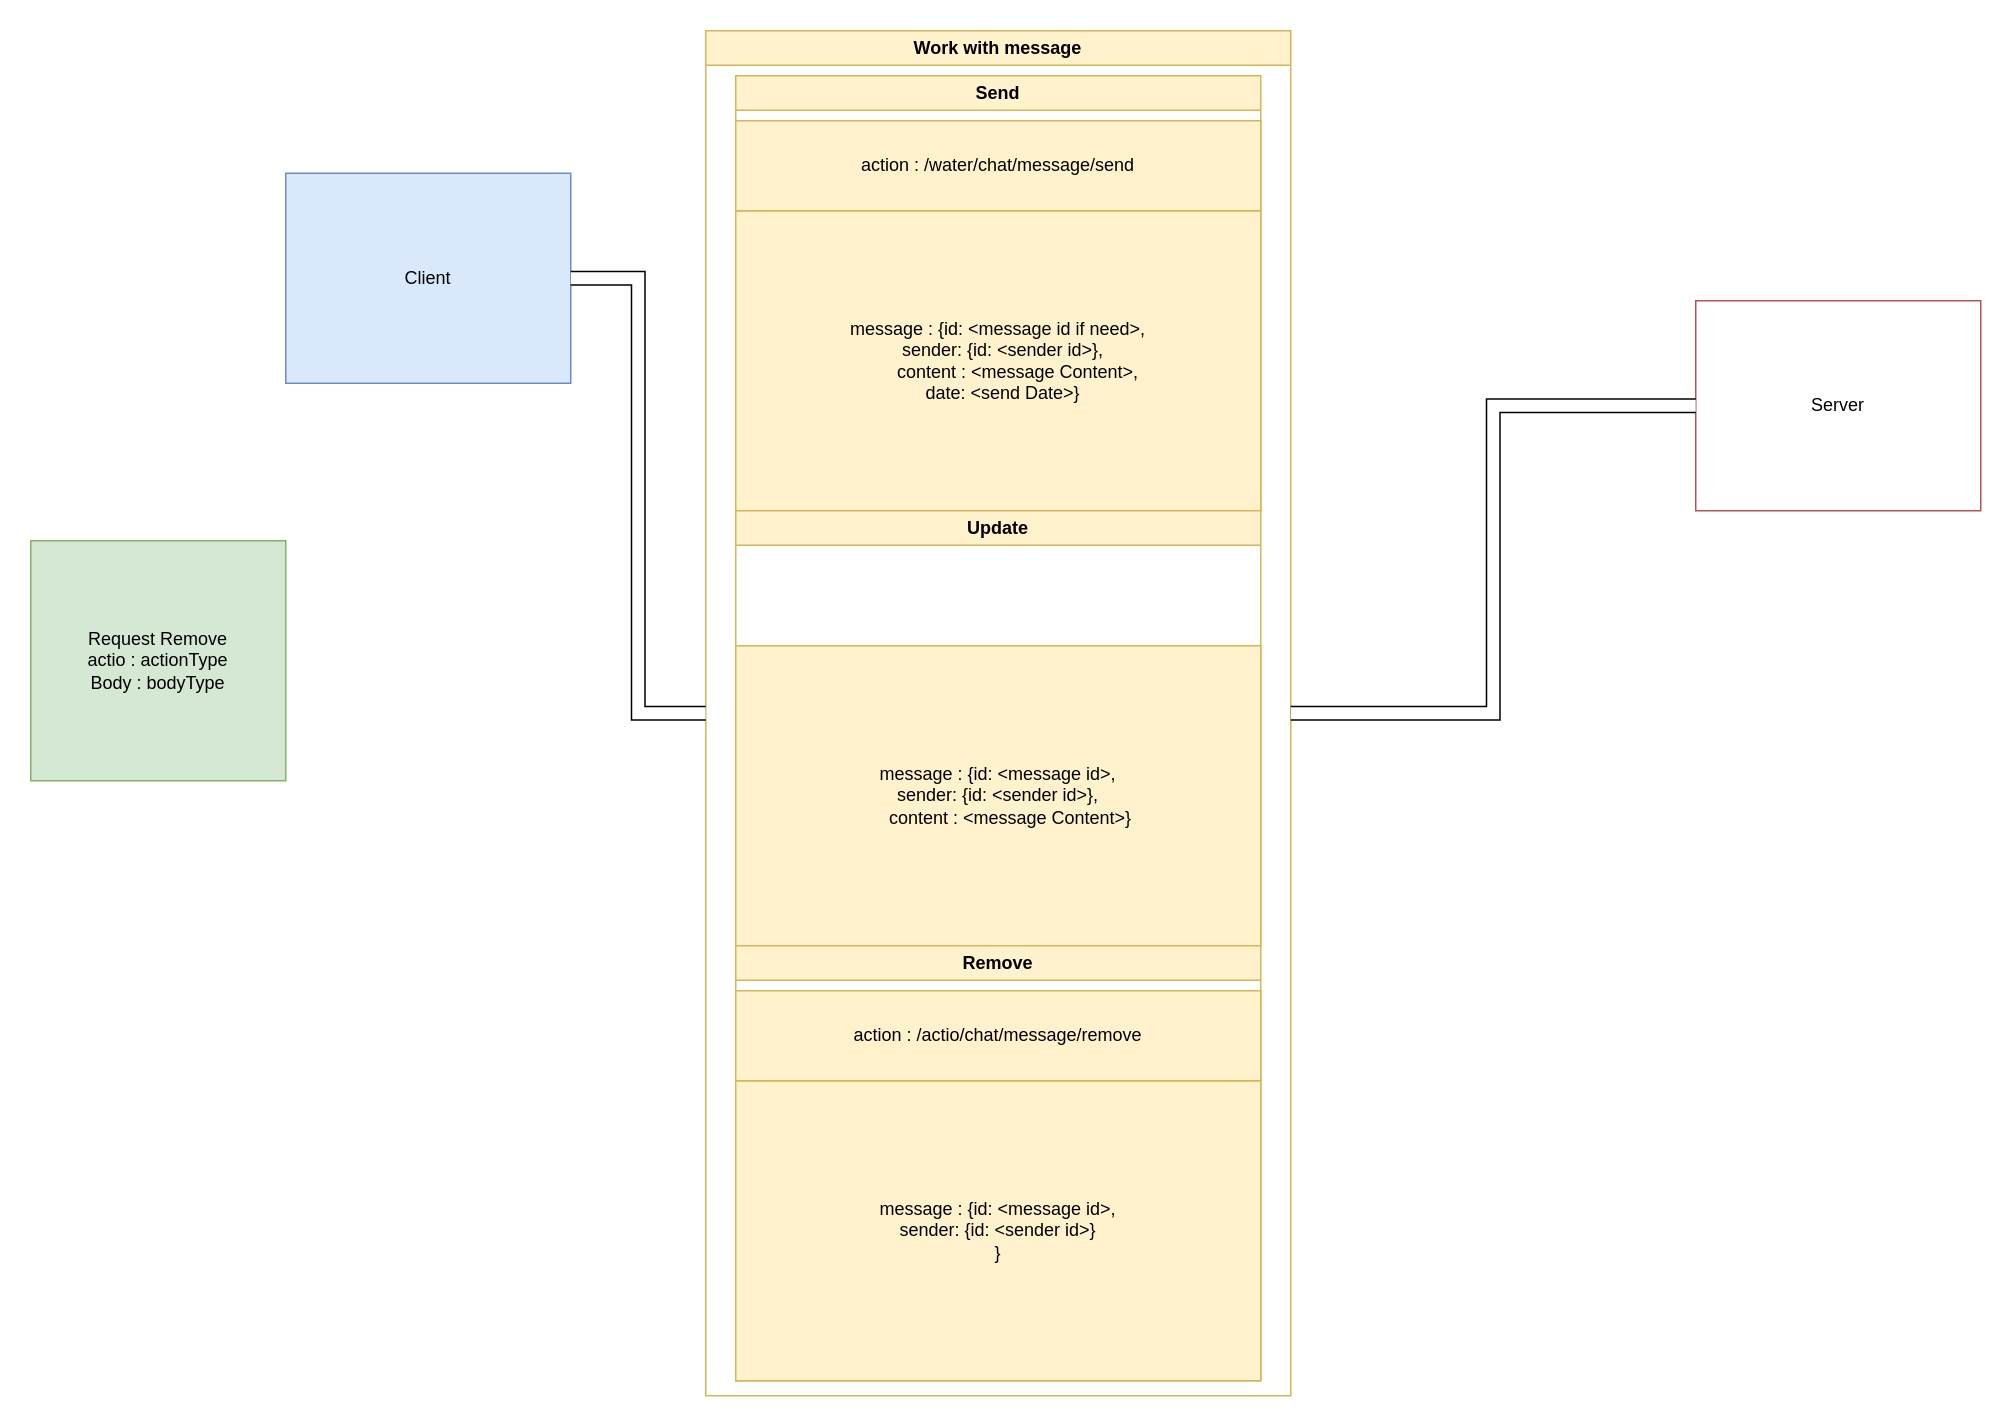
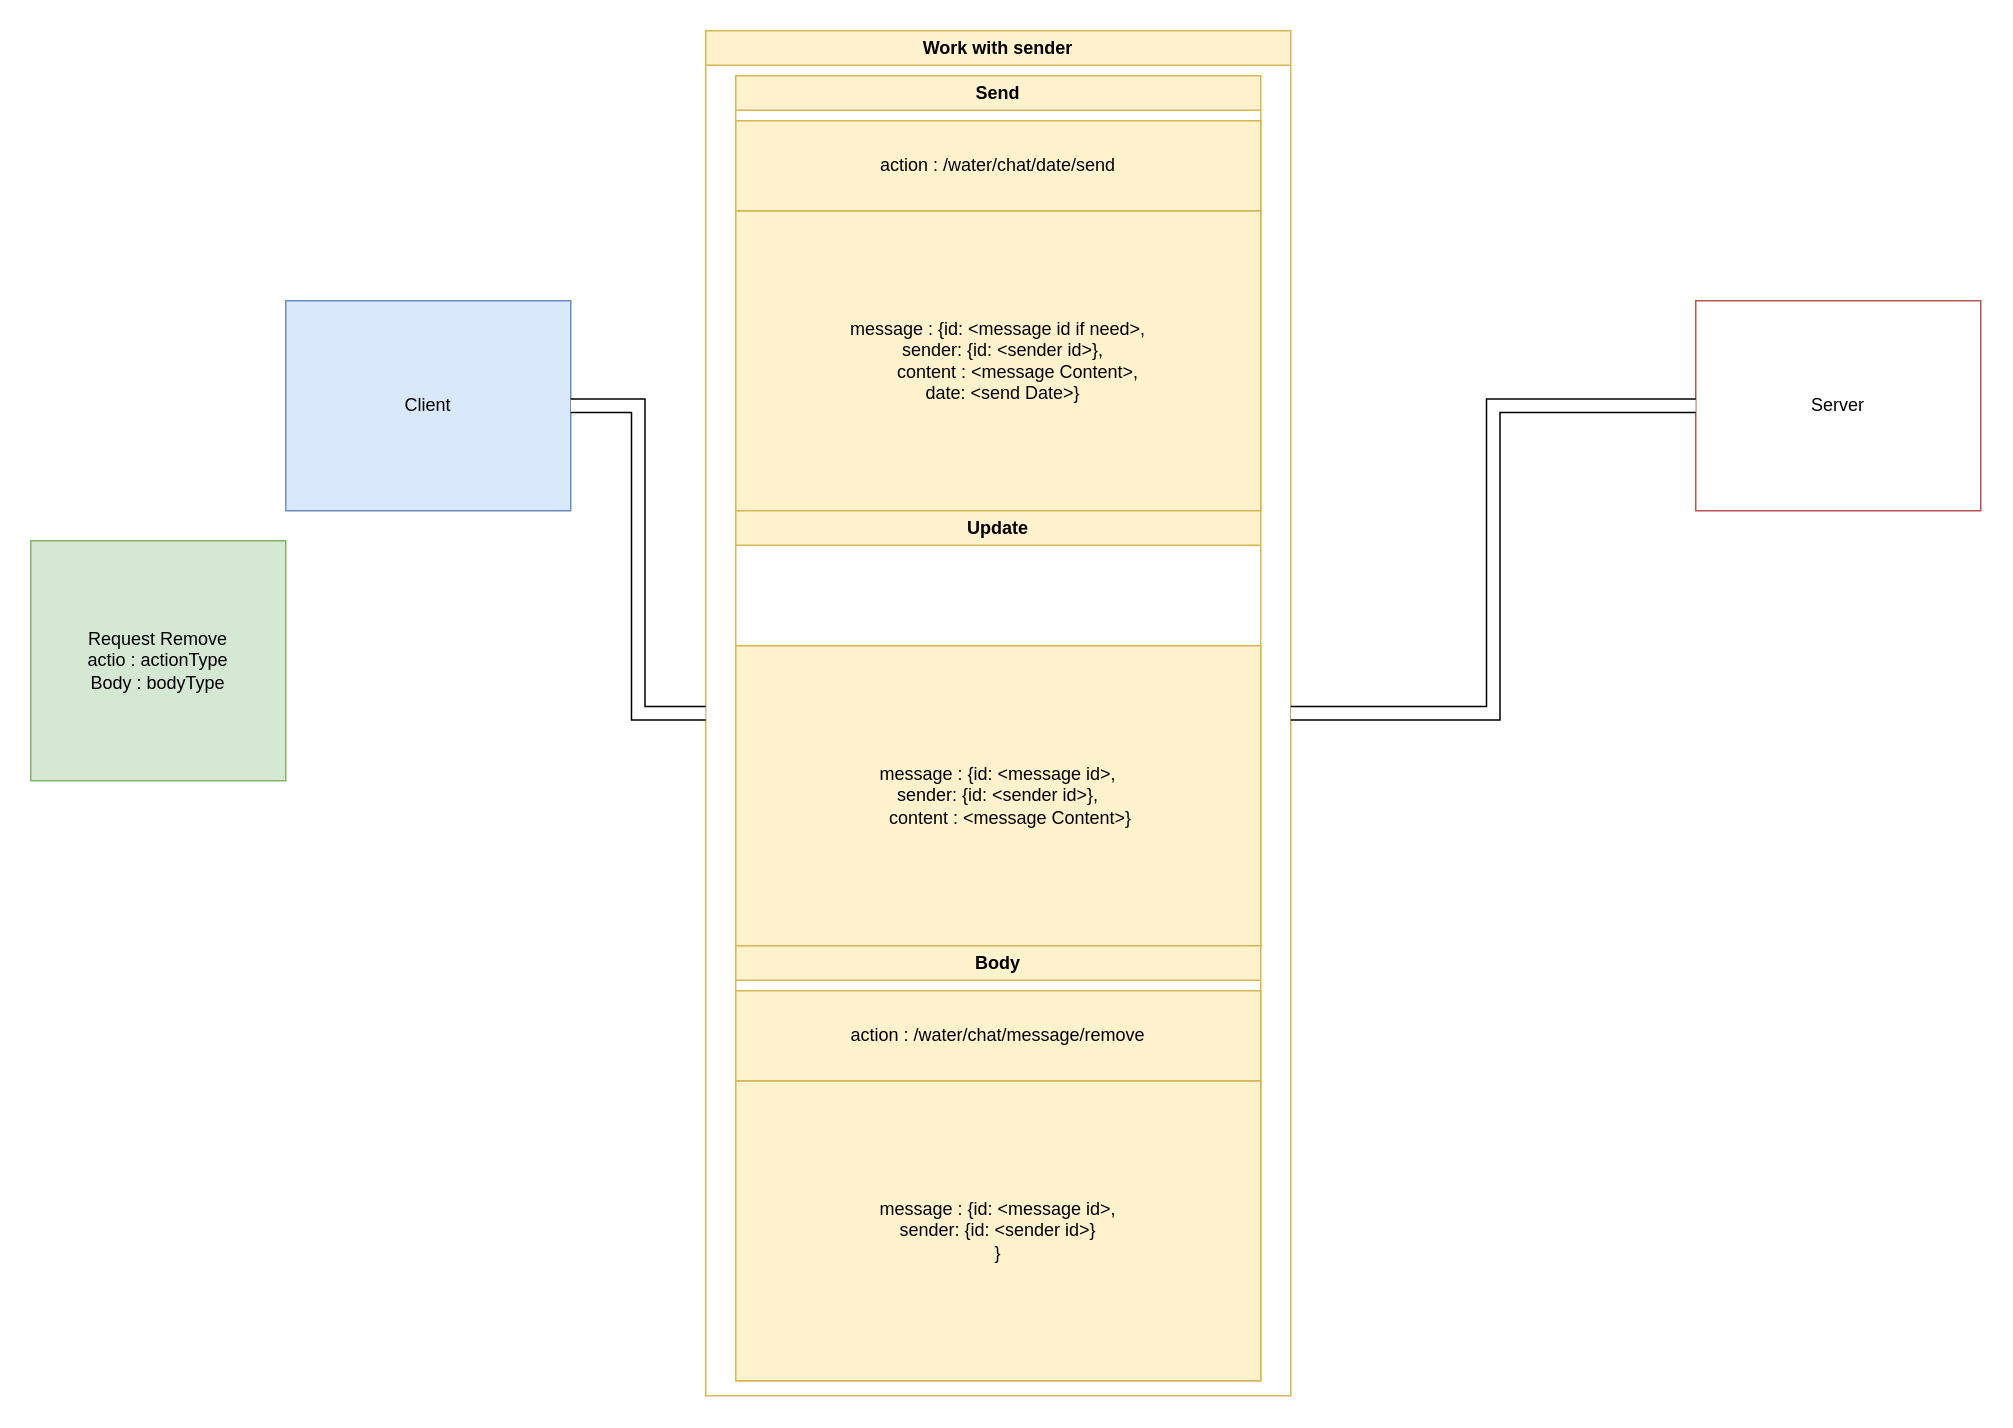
(998, 49) -> (998, 49)
(998, 166) -> (998, 166)
(428, 278) -> (428, 406)
(998, 964) -> (998, 964)
(998, 1036) -> (998, 1036)
